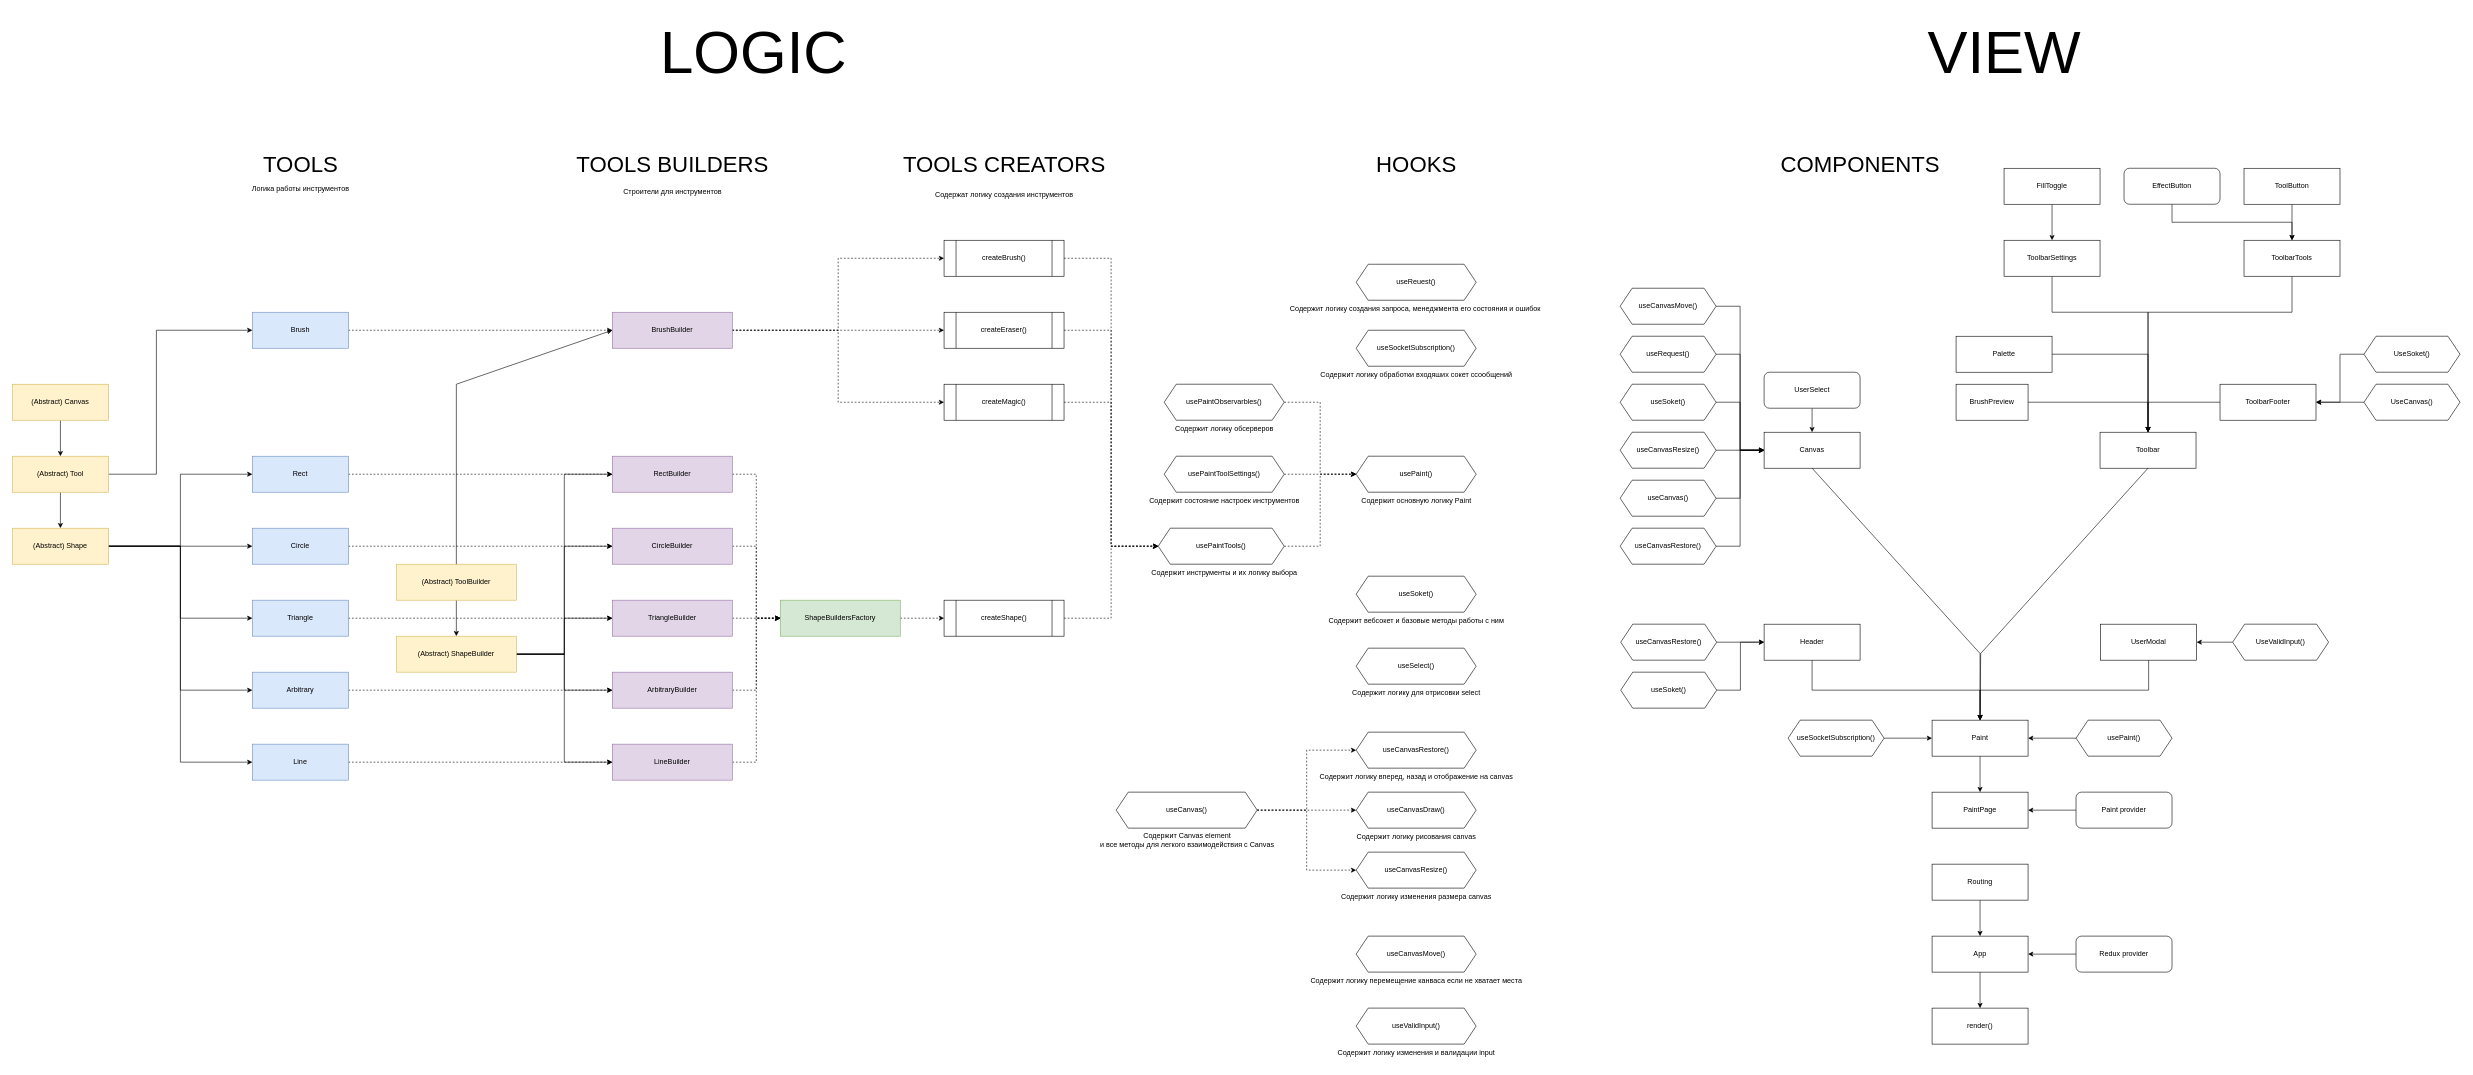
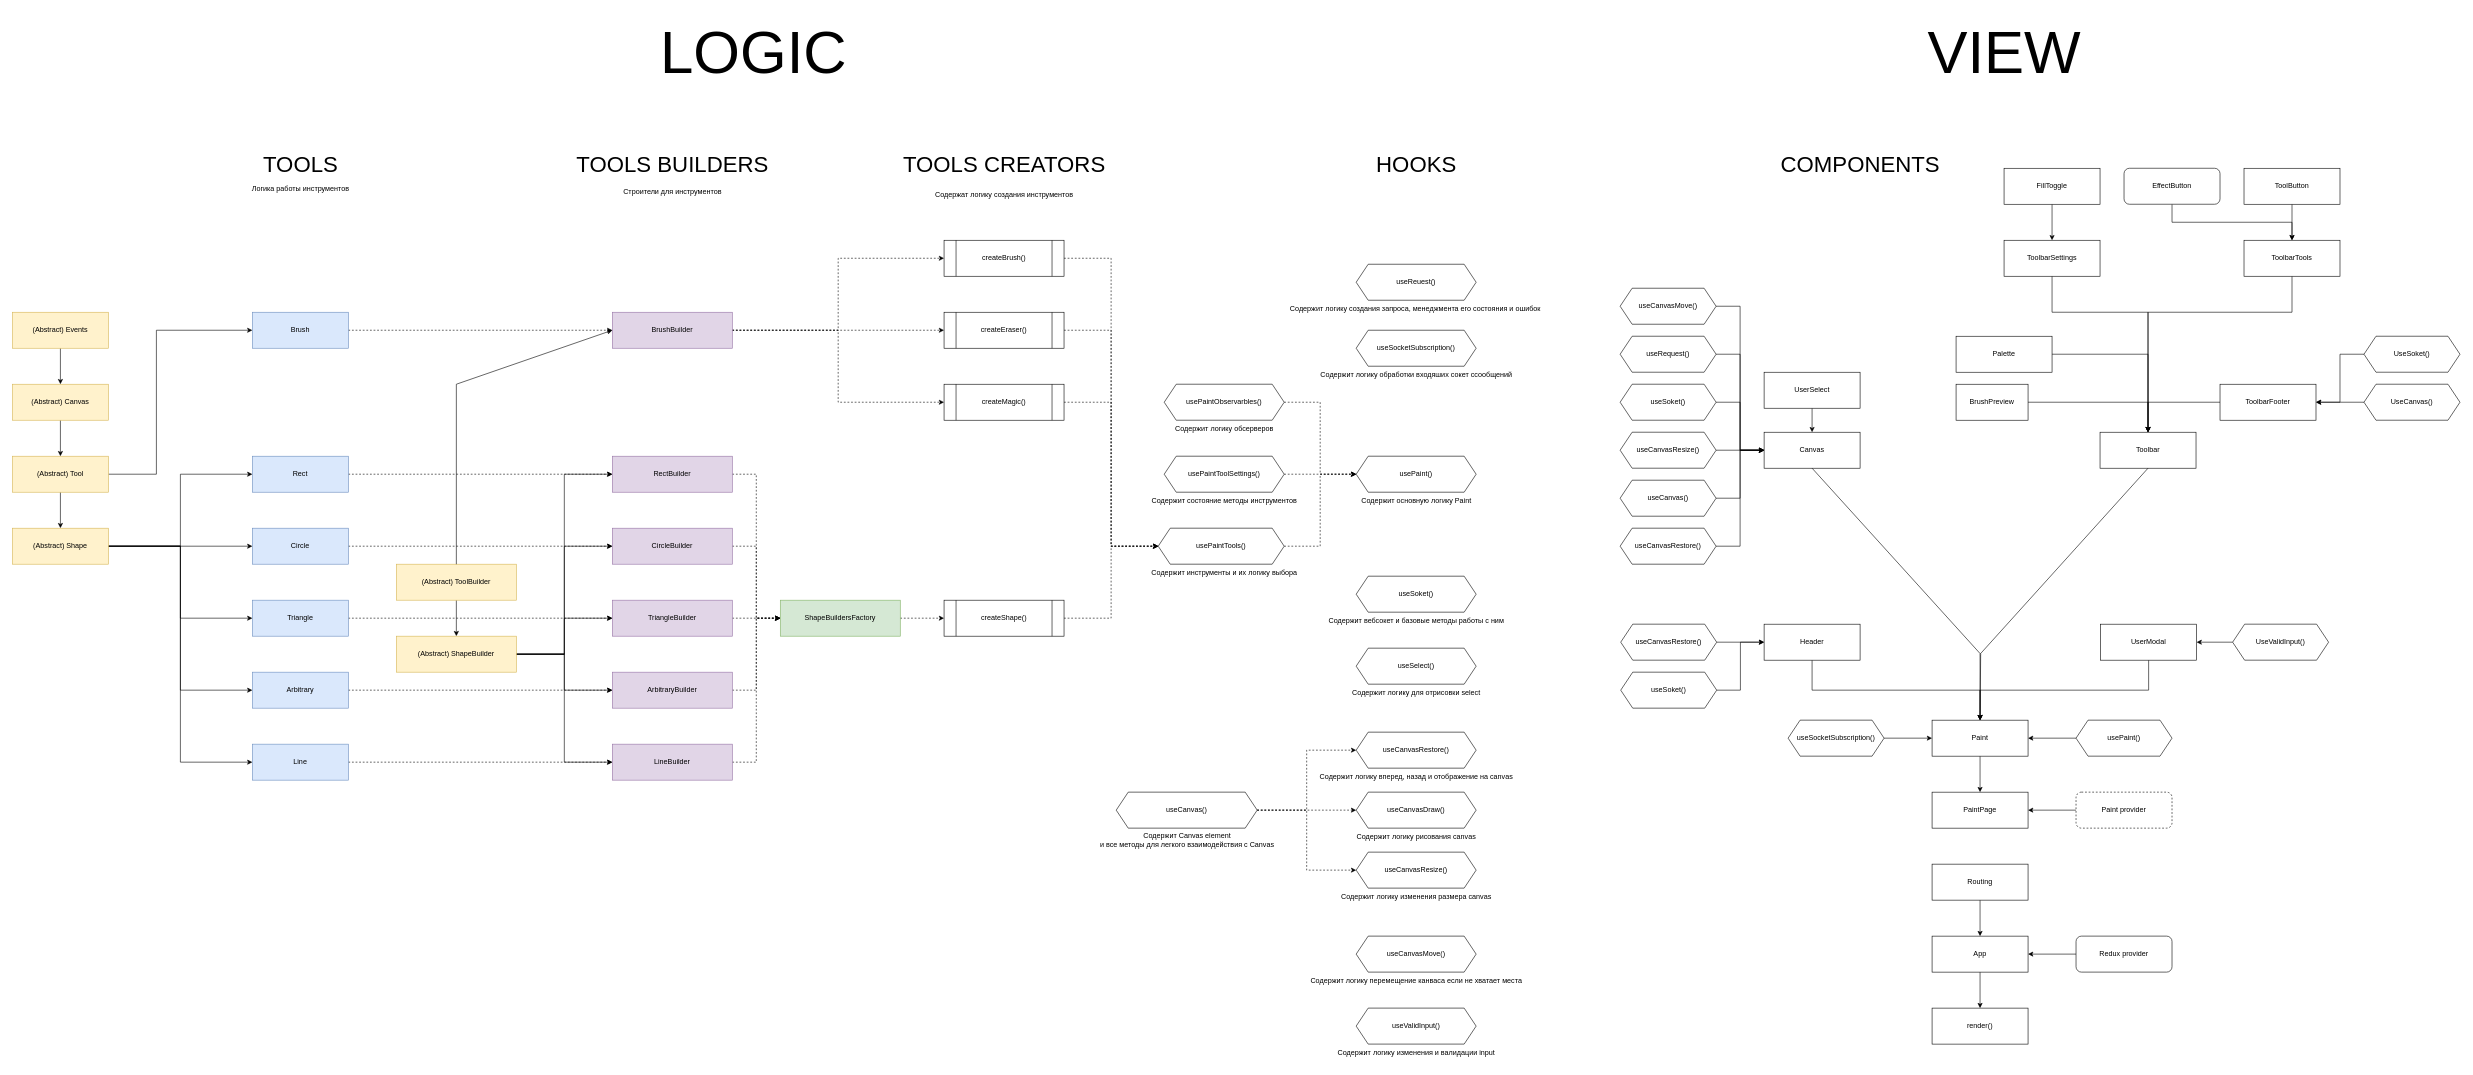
none -> (60, 330)
none -> (60, 364)
(1812, 390) -> (1812, 390)
(1225, 501) -> (1225, 501)
(2124, 810) -> (2124, 810)
